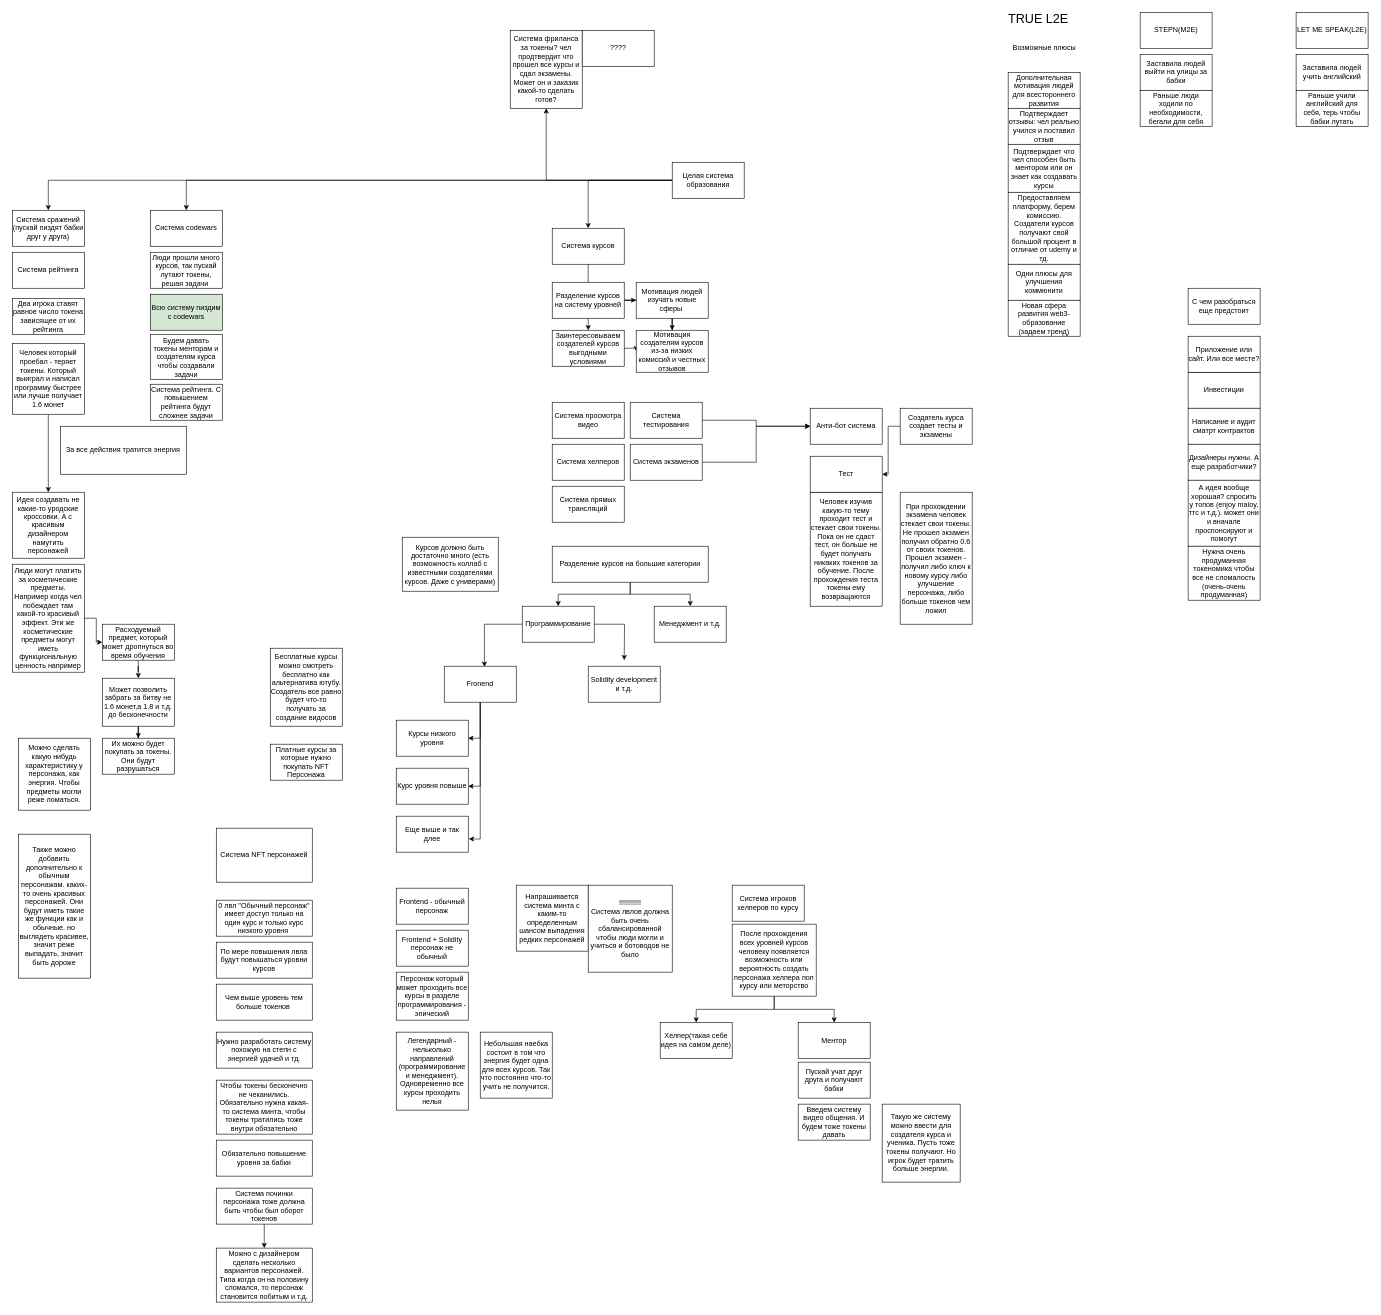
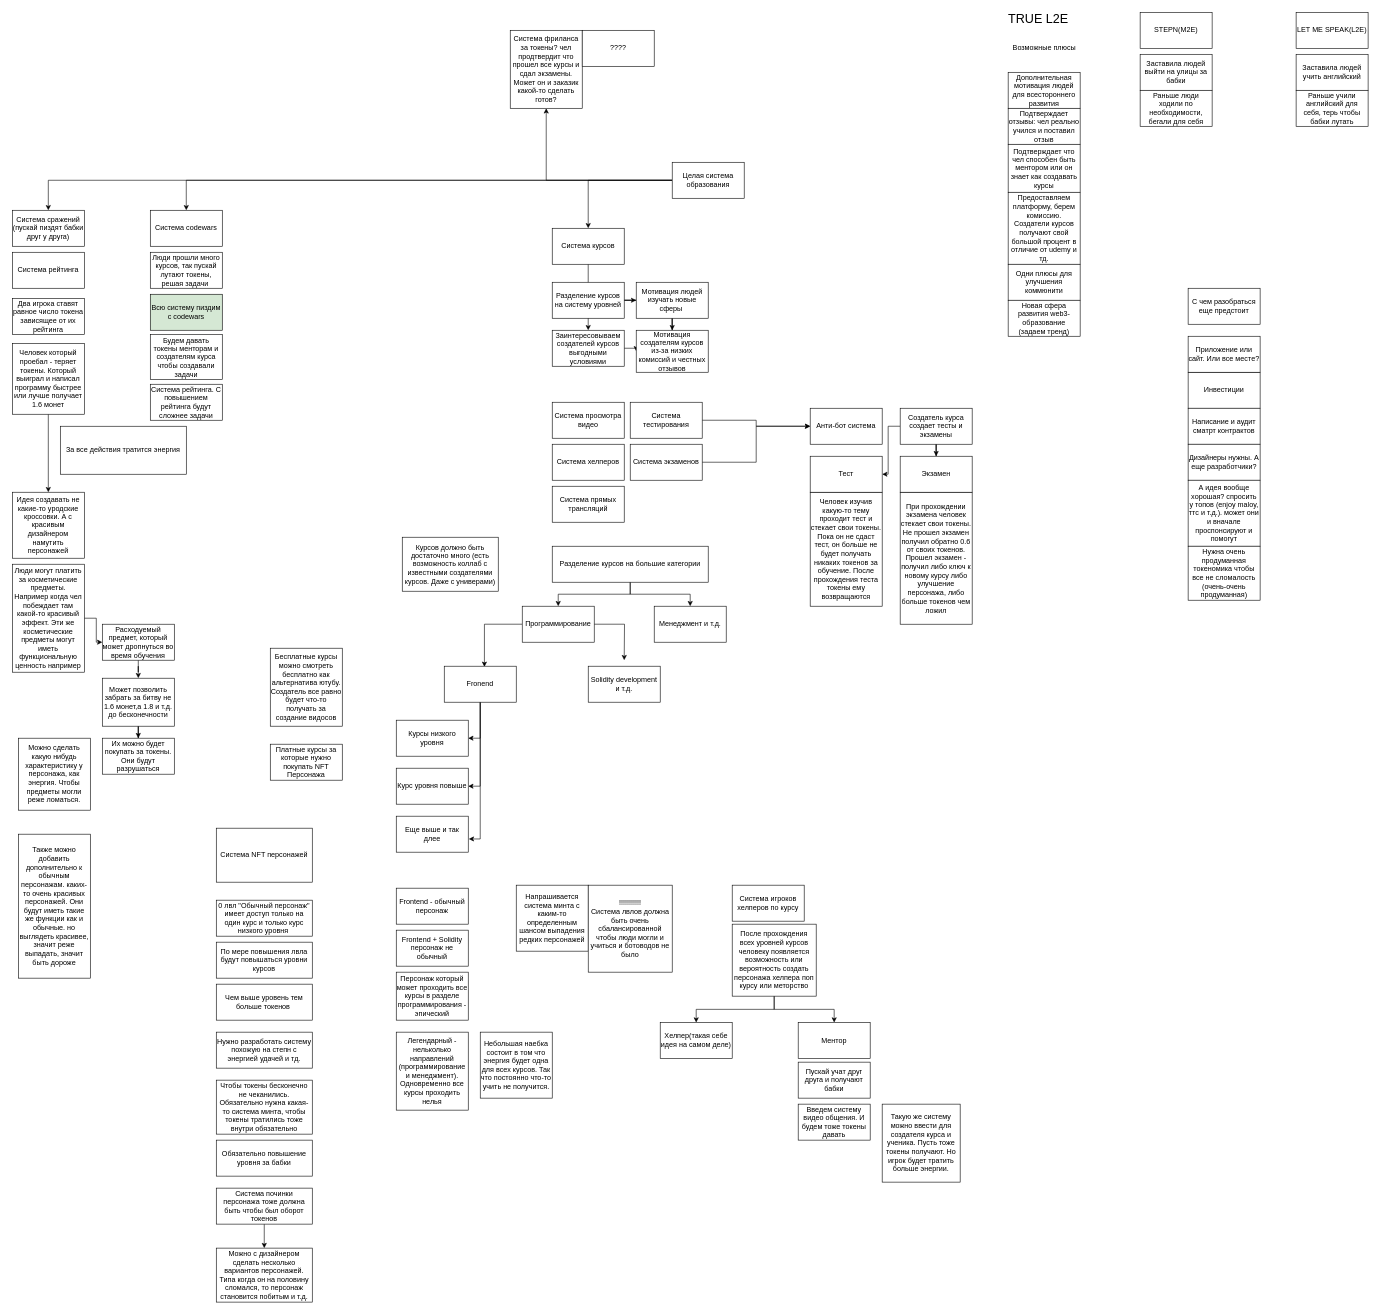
none -> (936, 452)
none -> (936, 474)
